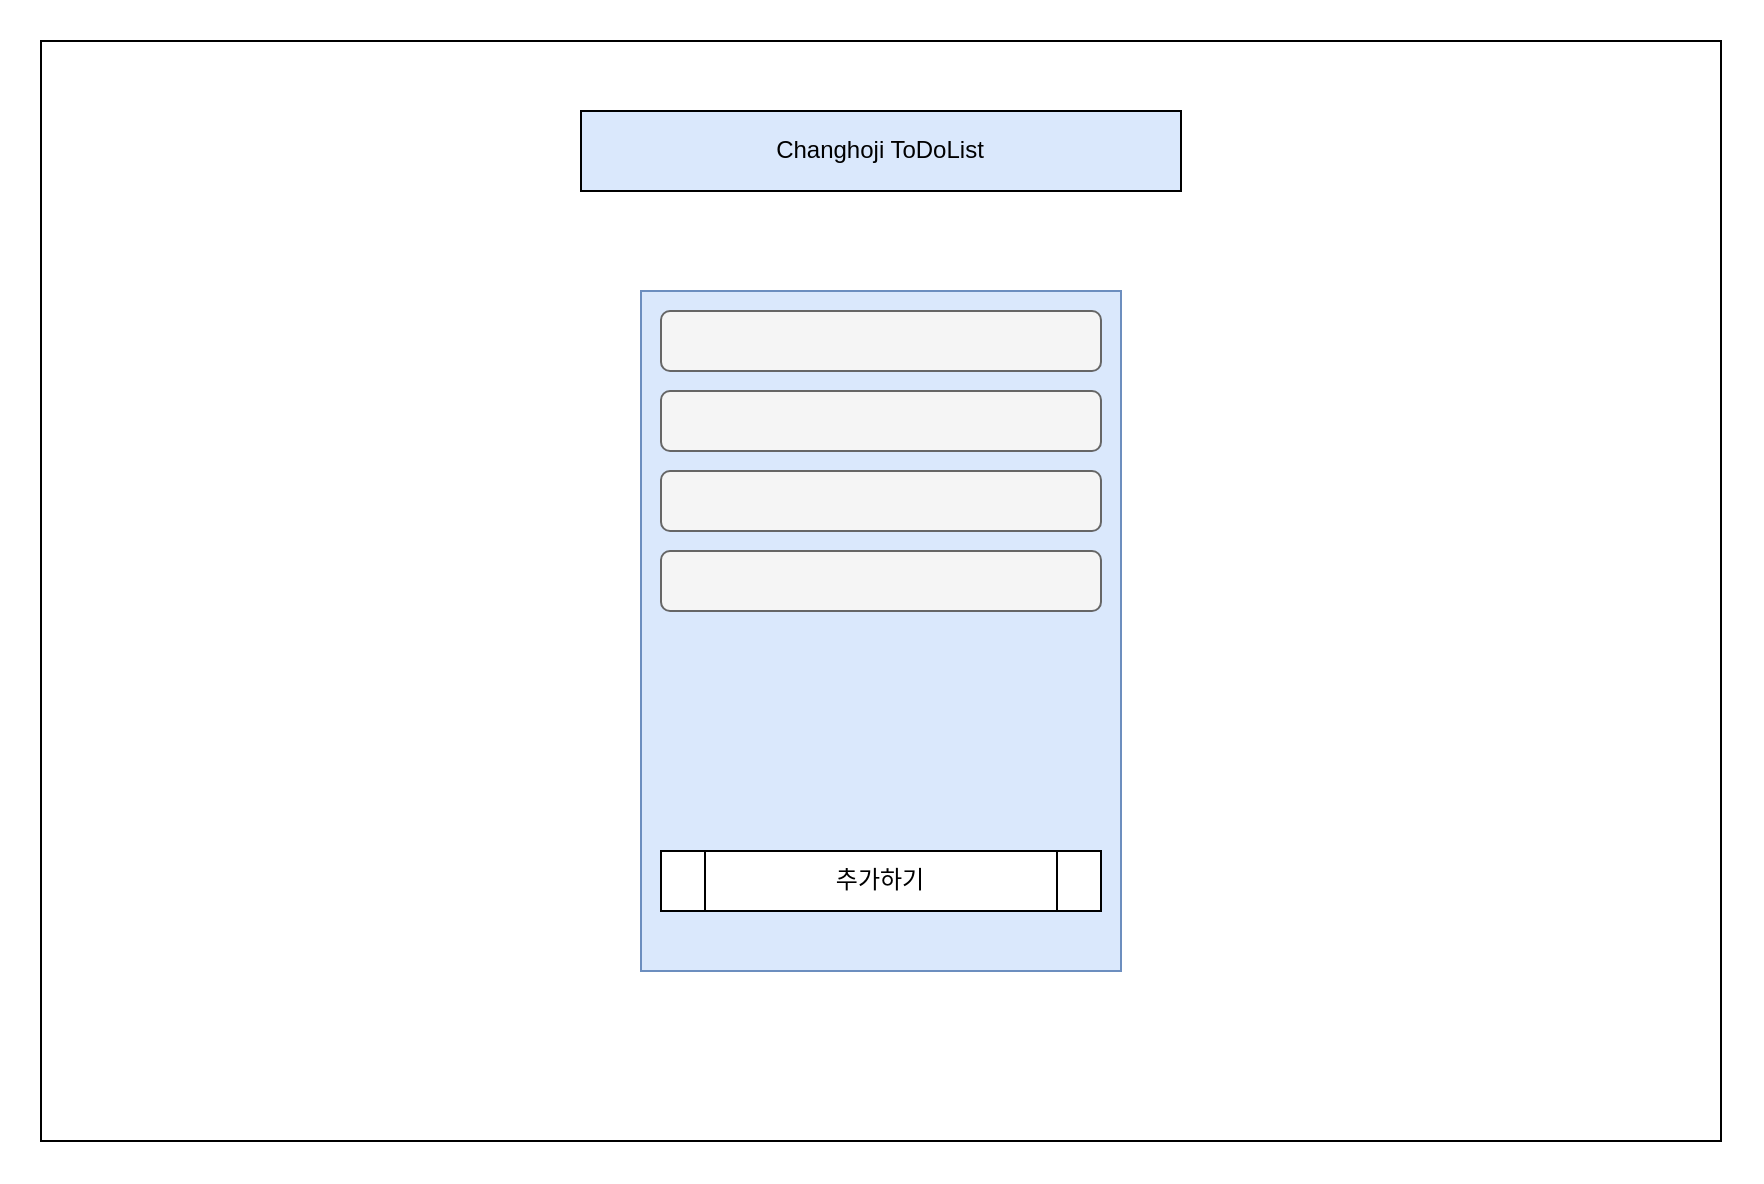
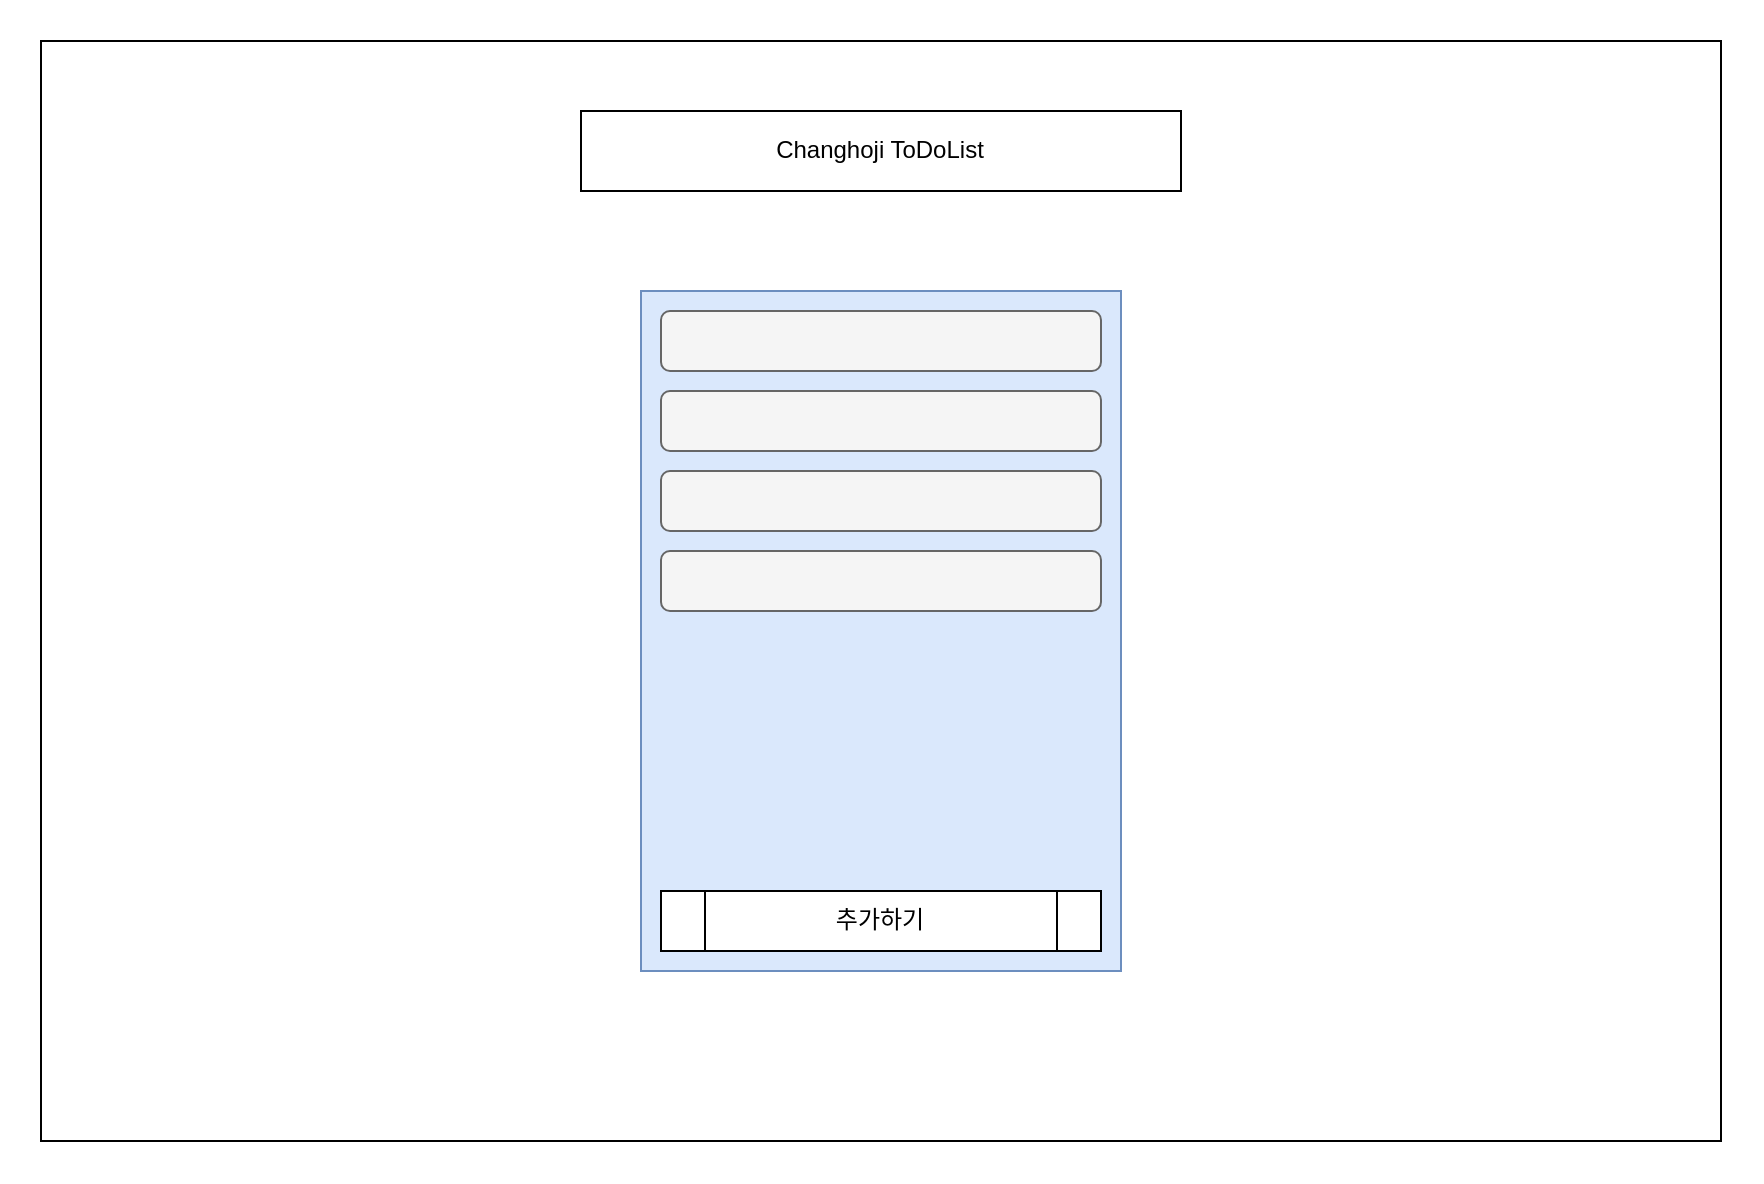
(881, 151) -> (881, 151)
(881, 881) -> (881, 921)
